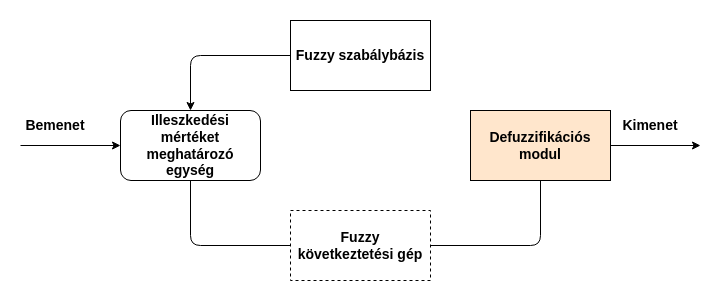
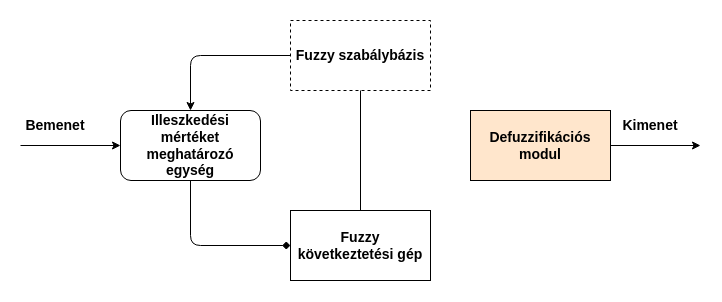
(361, 56) -> (361, 56)
none -> (361, 151)
(286, 246) -> (282, 246)
(361, 246) -> (361, 246)
(513, 246) -> none
